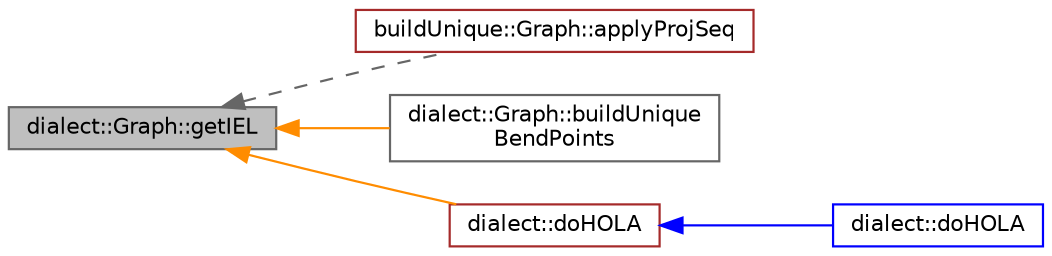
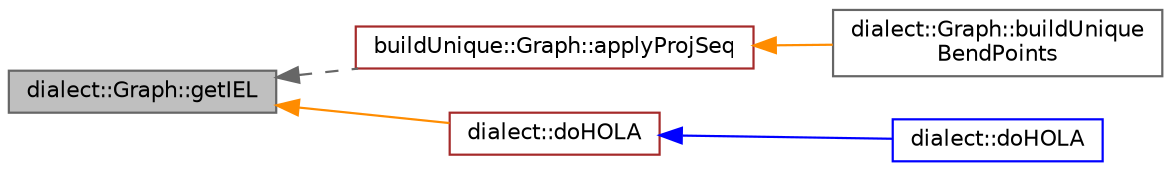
(344, 128) -> (804, 45)
